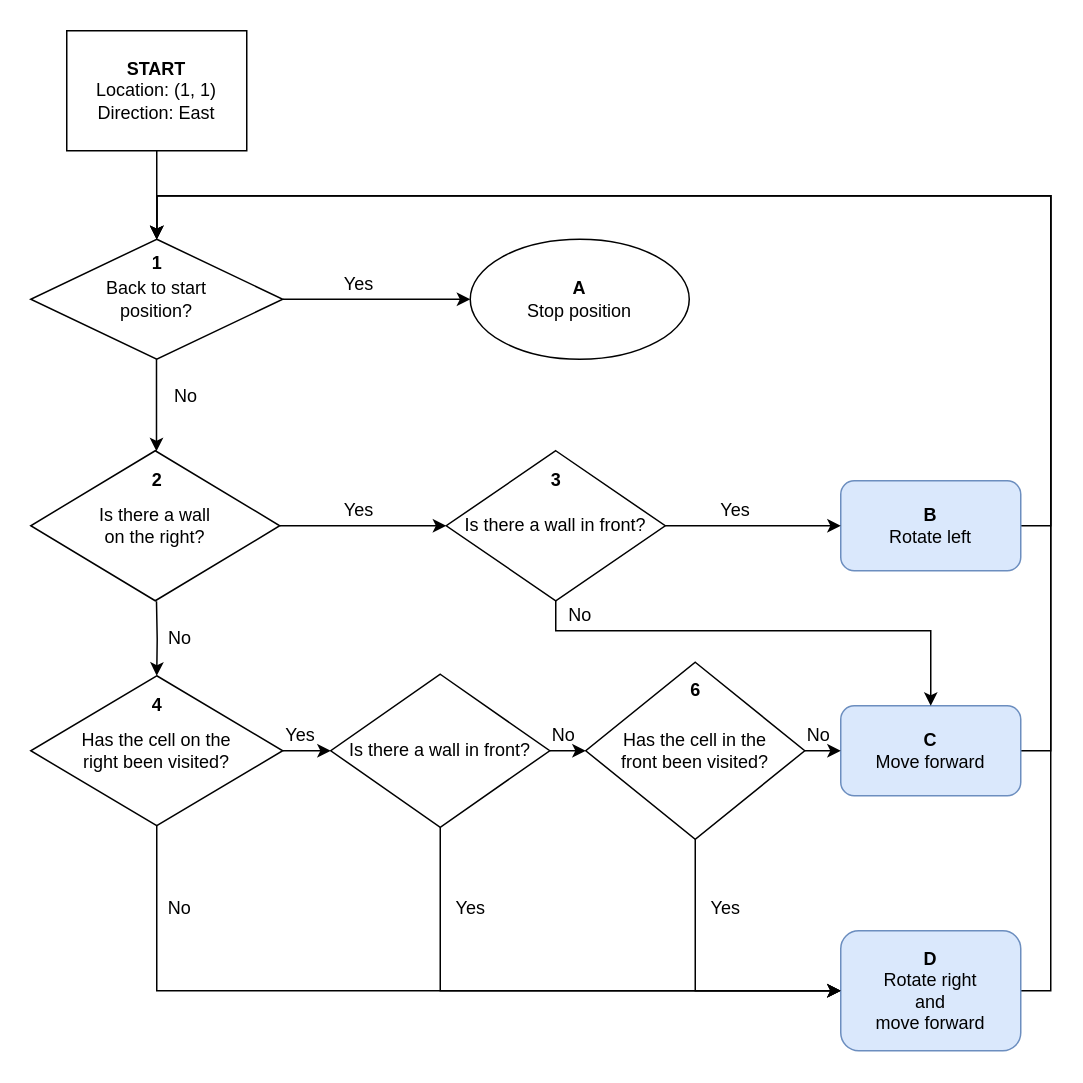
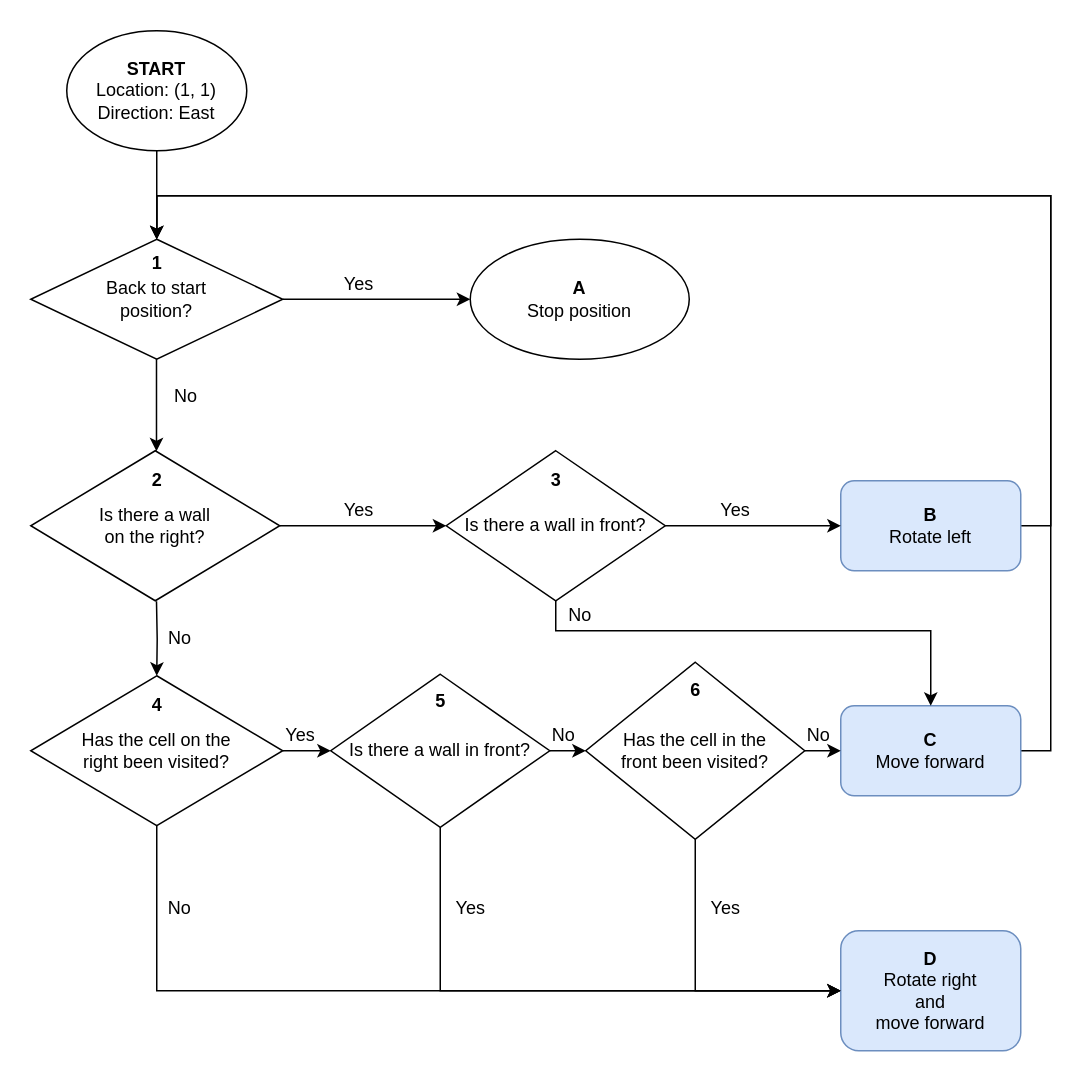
(157, 91) -> (157, 91)
none -> (440, 701)
(1051, 886) -> none
